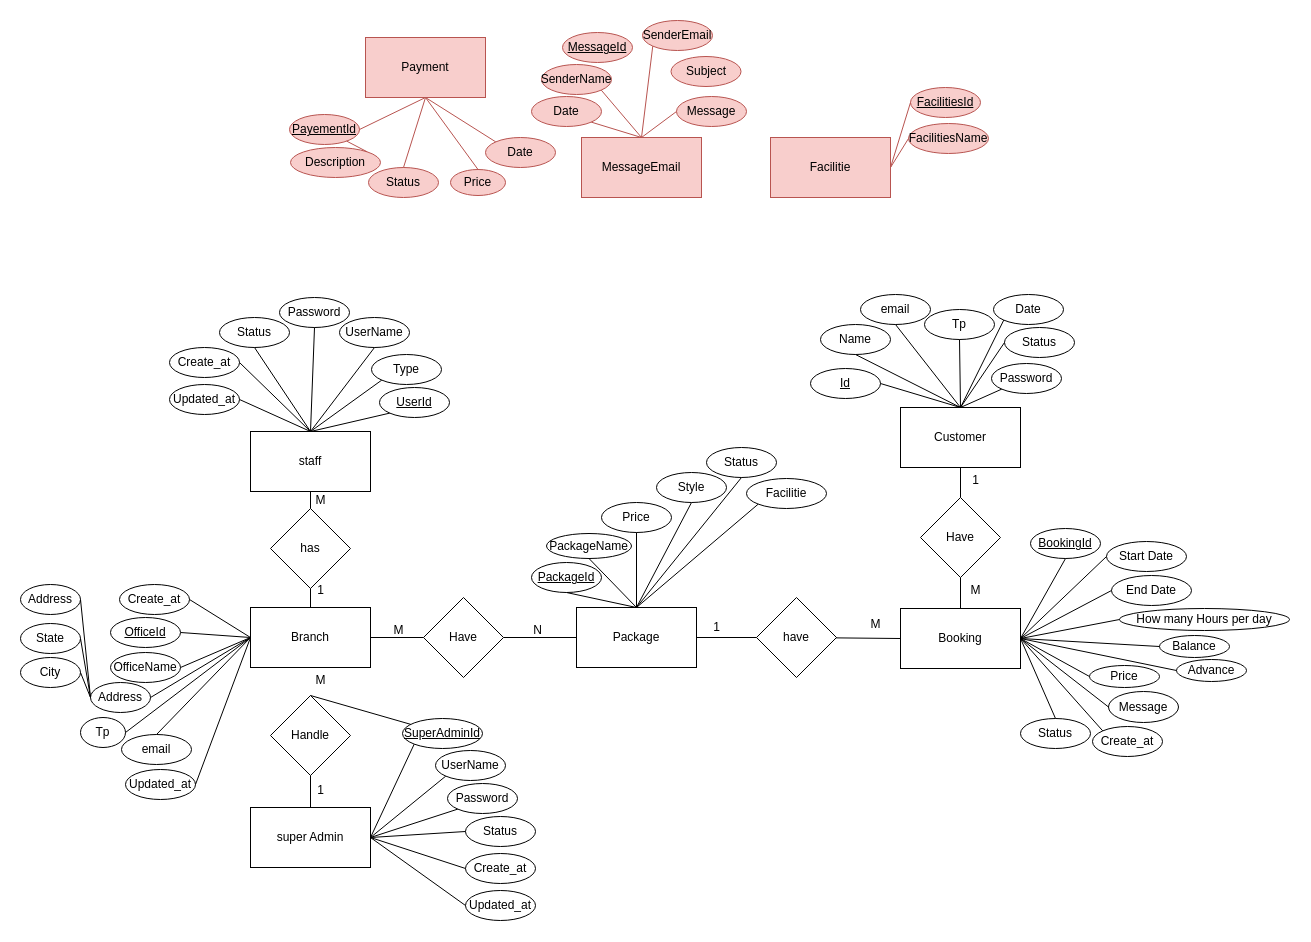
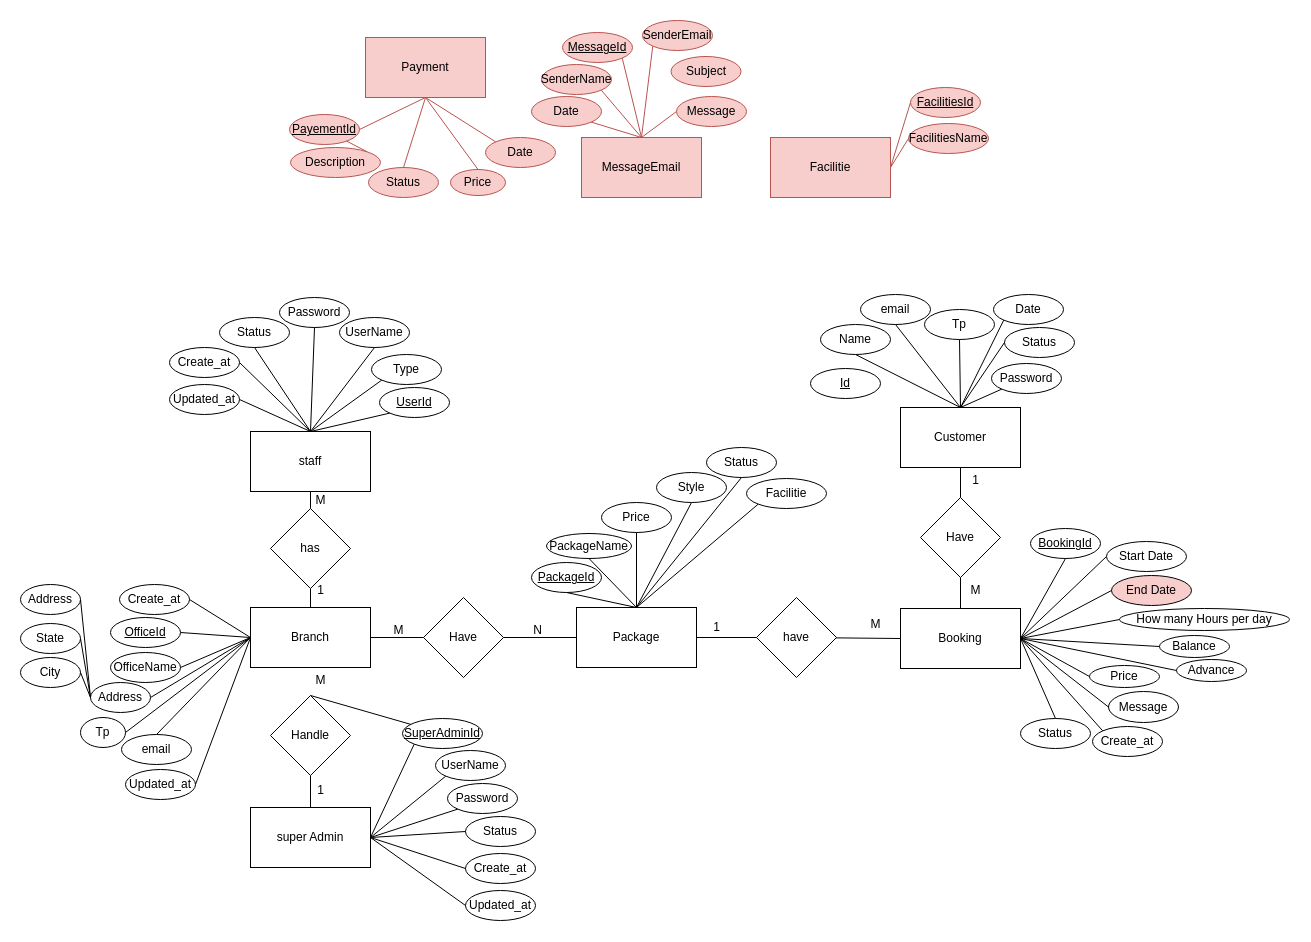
none -> (631, 95)
(918, 395) -> none
(1152, 591) -> (1152, 591)
